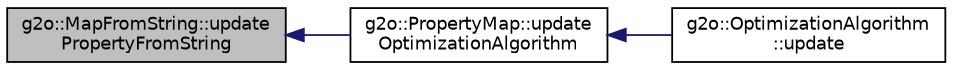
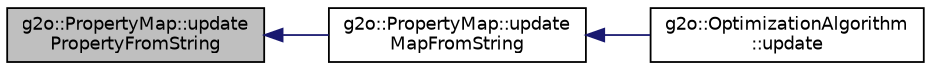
(146, 35) -> (136, 35)
(479, 35) -> (457, 35)
